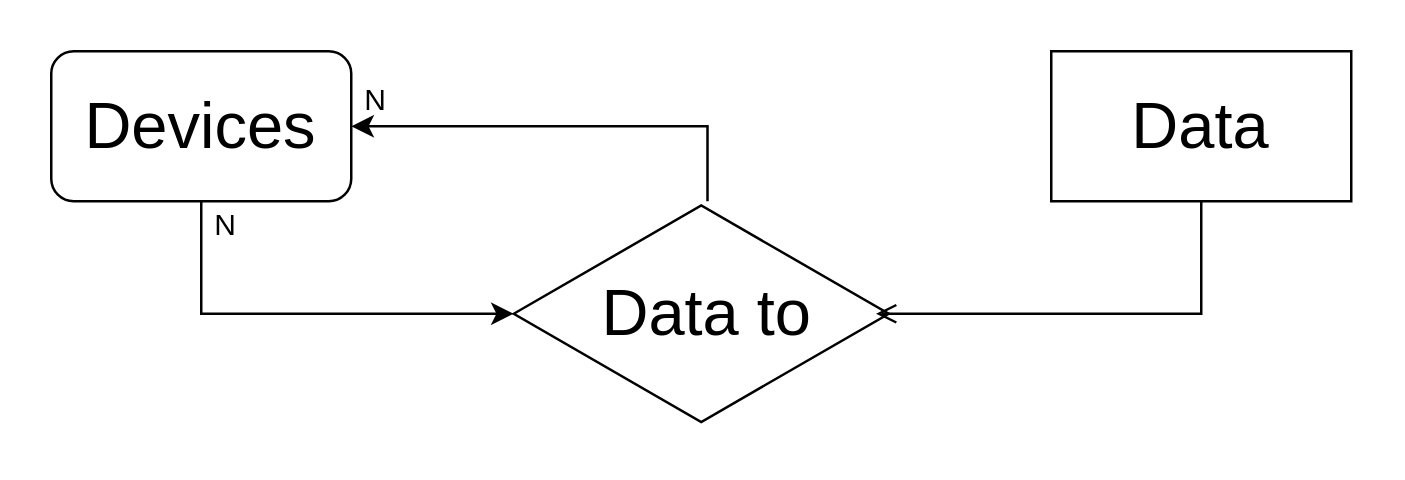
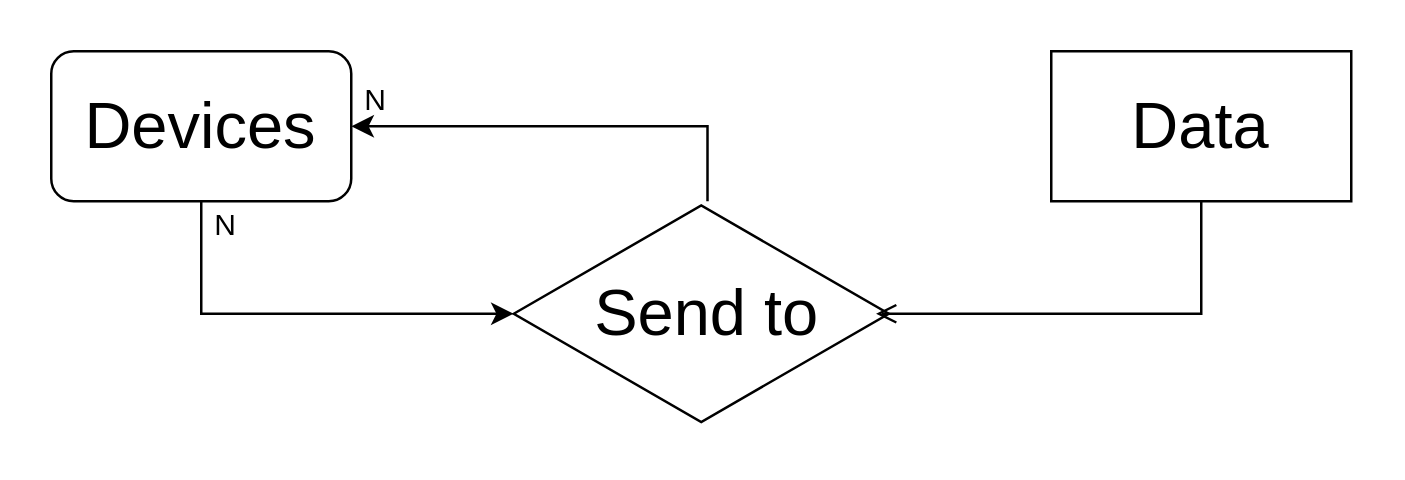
(708, 314) -> (708, 314)
